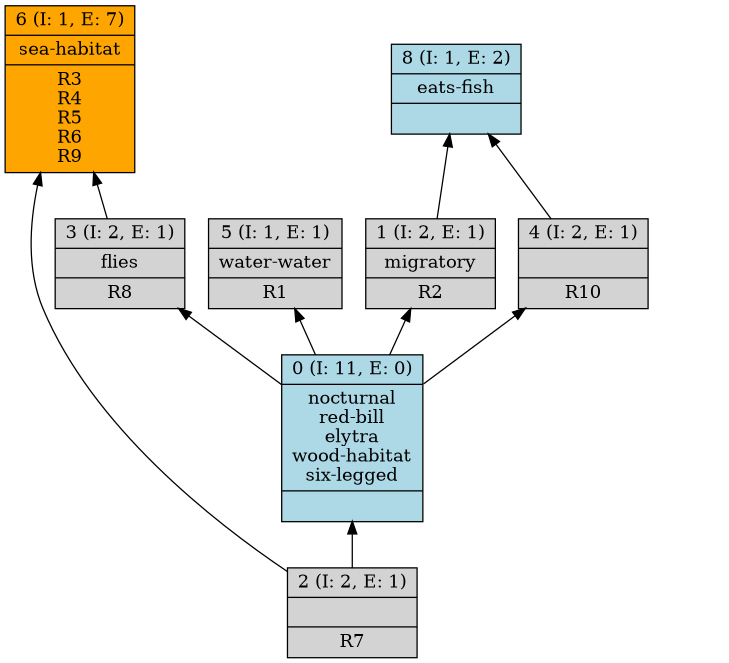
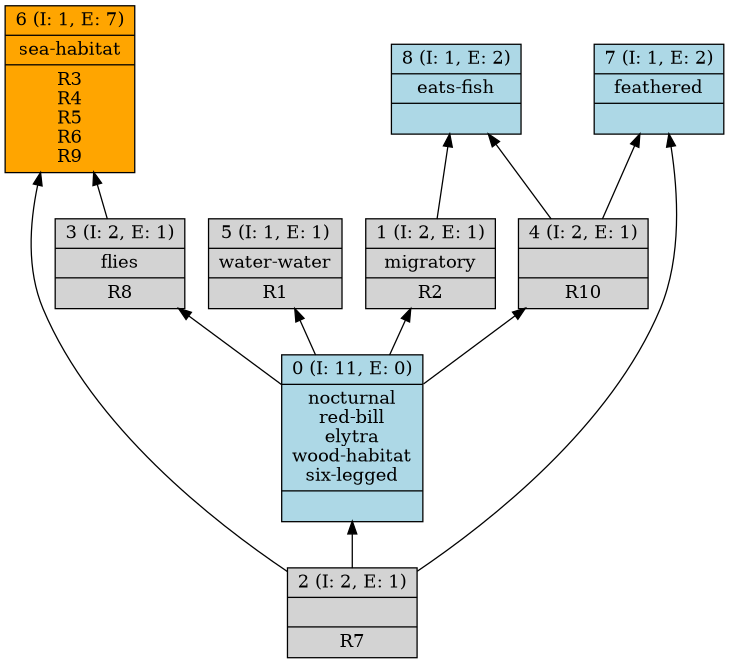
none -> (659, 89)
